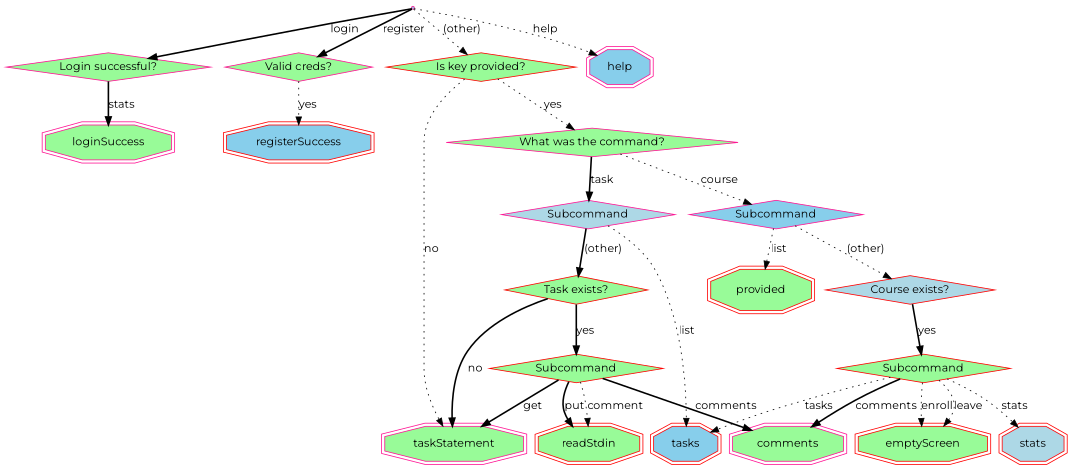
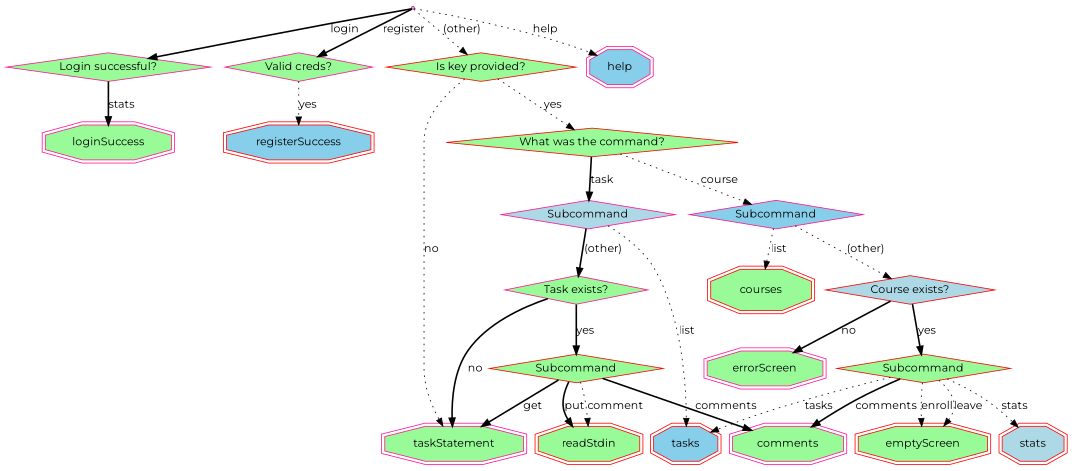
(592, 142) -> (592, 142)
(576, 290) -> (576, 290)
(761, 290) -> (761, 290)
none -> (765, 368)
